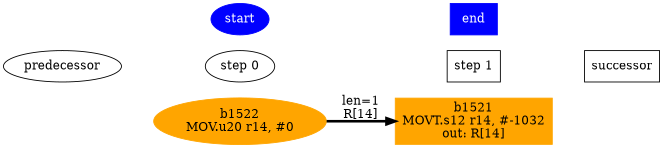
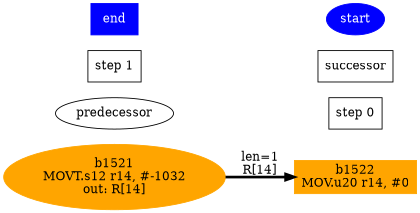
(240, 66) -> (355, 113)
(240, 121) -> (355, 177)
(356, 121) -> (256, 177)
(474, 121) -> (115, 177)
